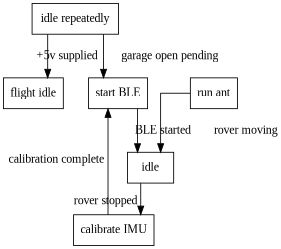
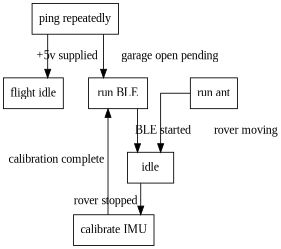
(75, 19) -> (75, 19)
(118, 93) -> (118, 93)
